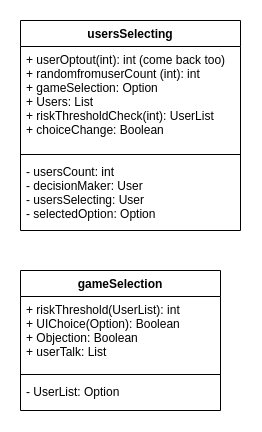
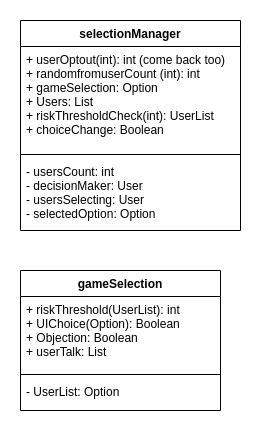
(130, 34) -> (130, 34)
